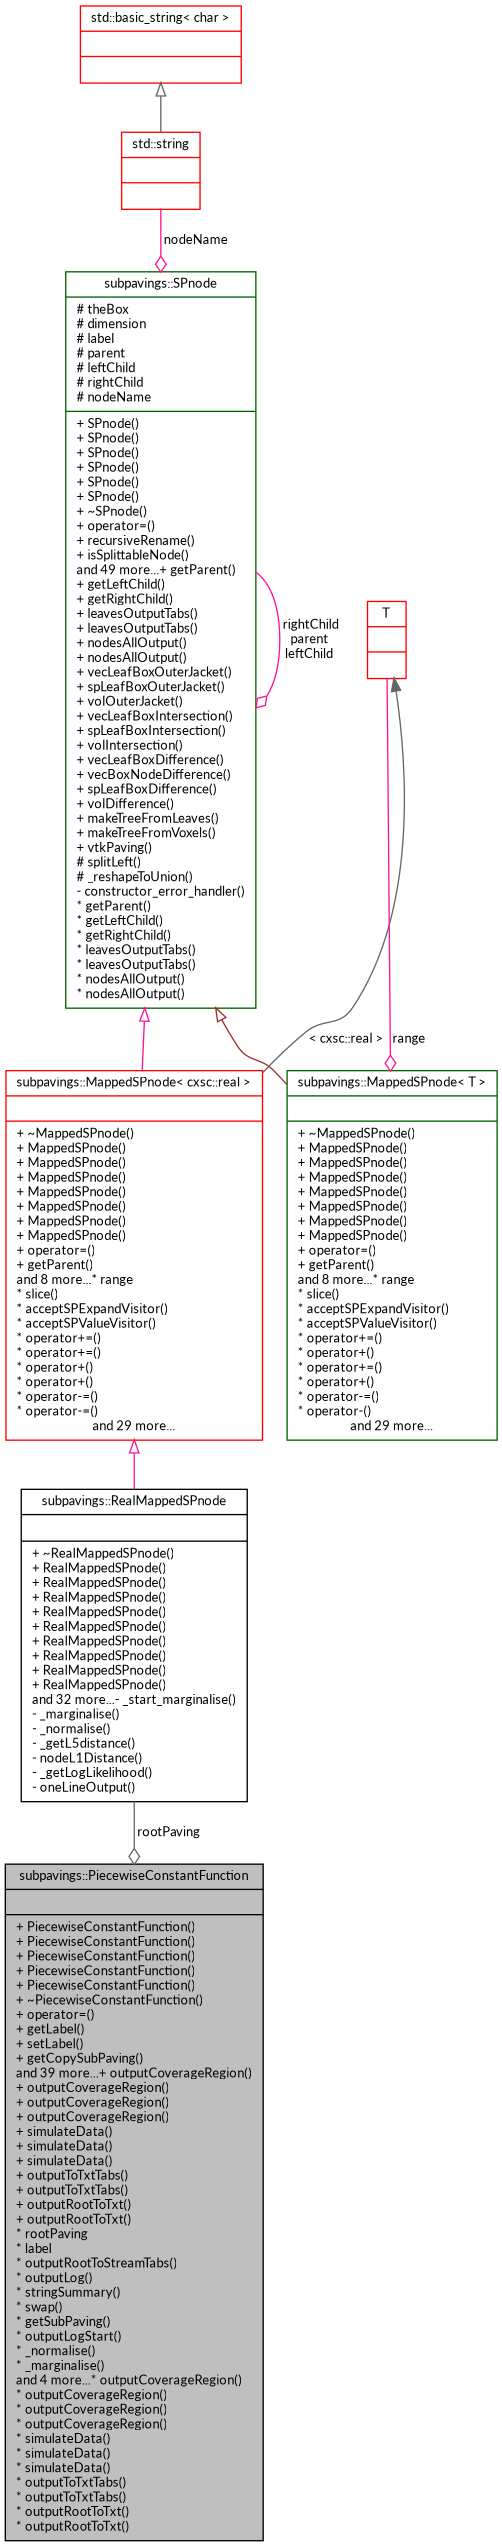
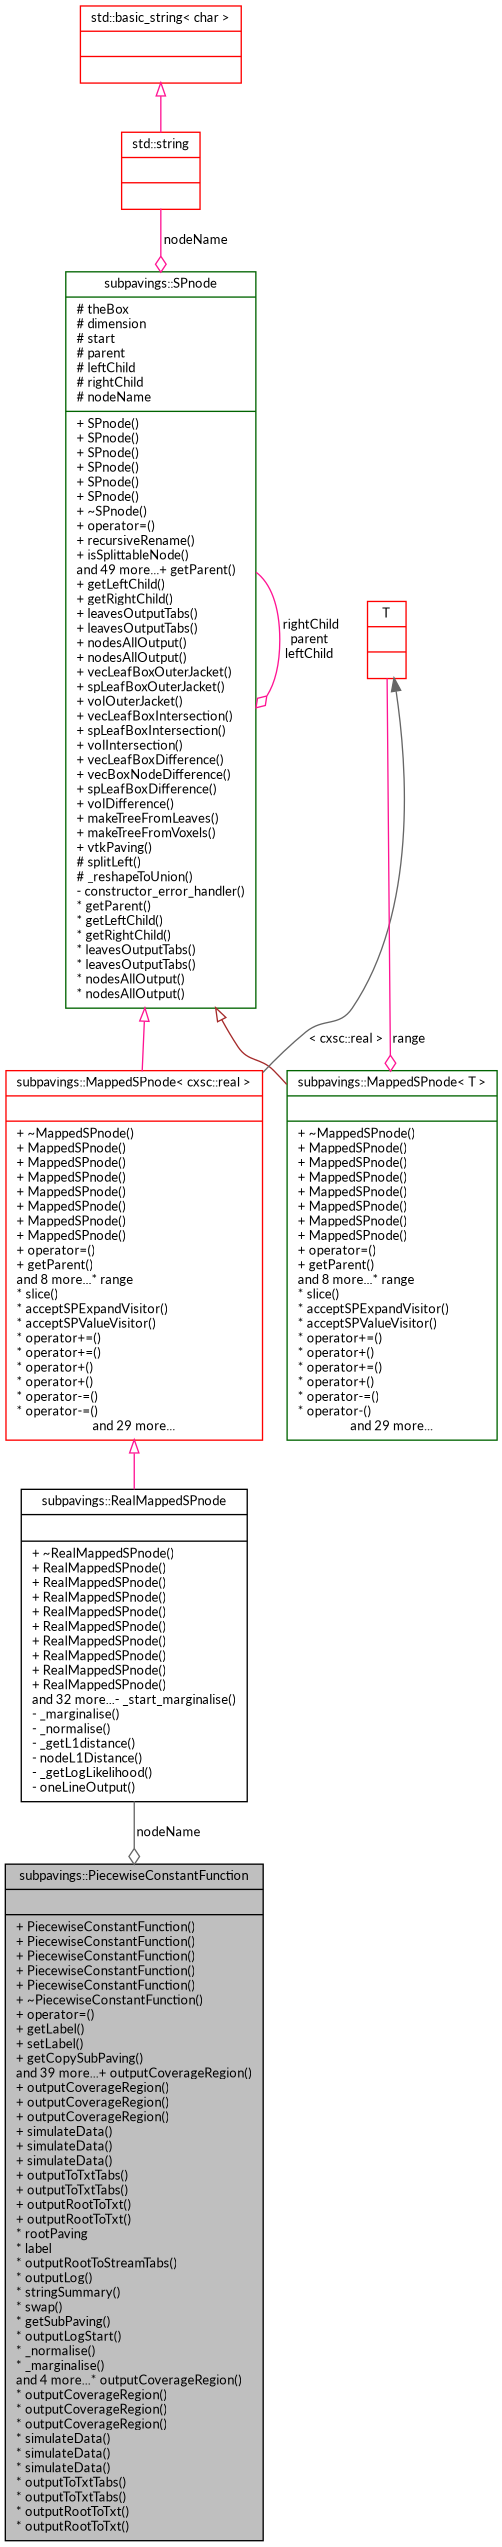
(161, 114) -> (161, 114)
(96, 339) -> (96, 339)
(84, 1744) -> (84, 1744)
(167, 1833) -> (167, 1833)
